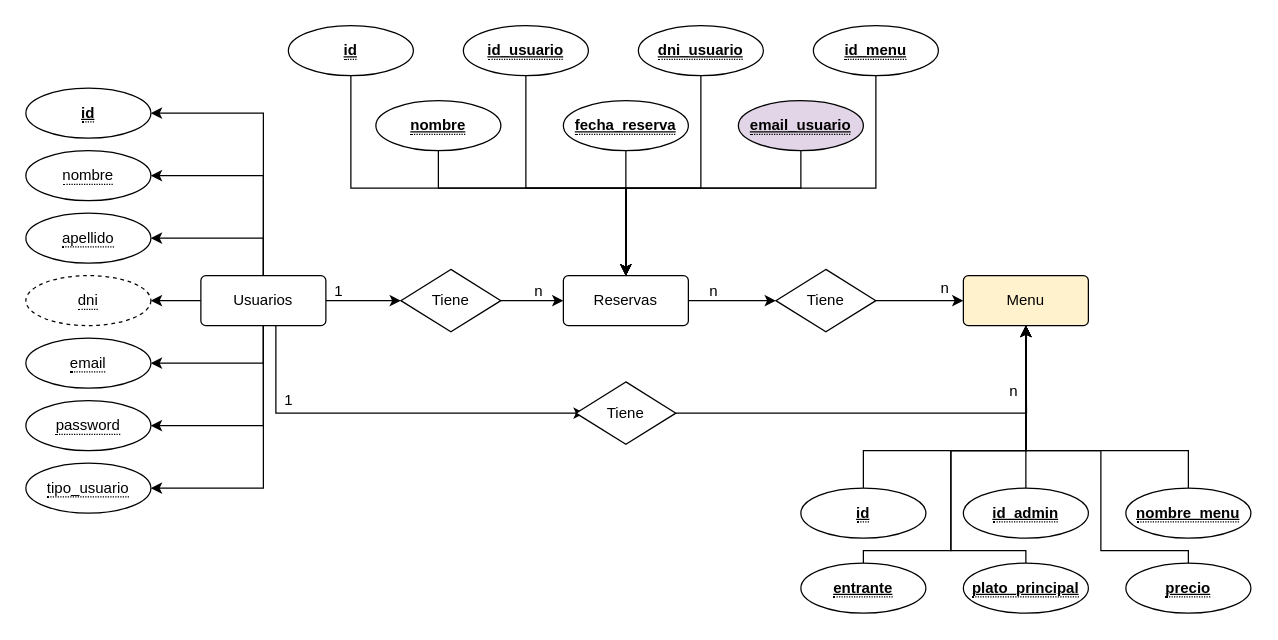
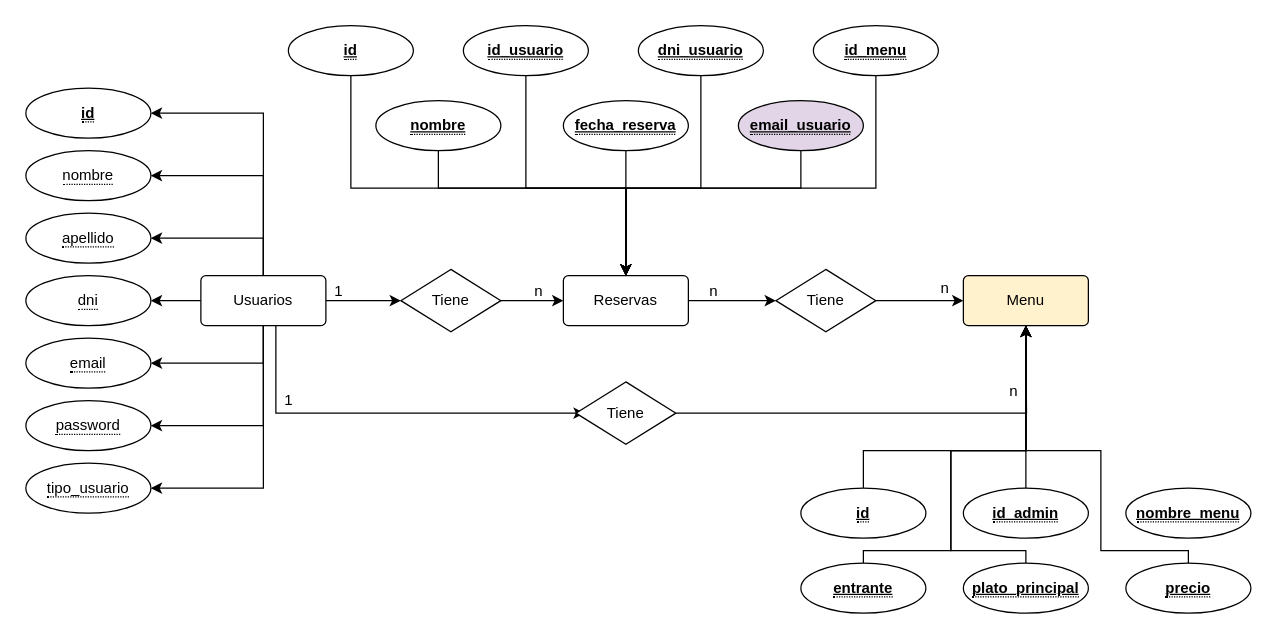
(88, 301) -> (88, 301)
(1164, 451) -> none
